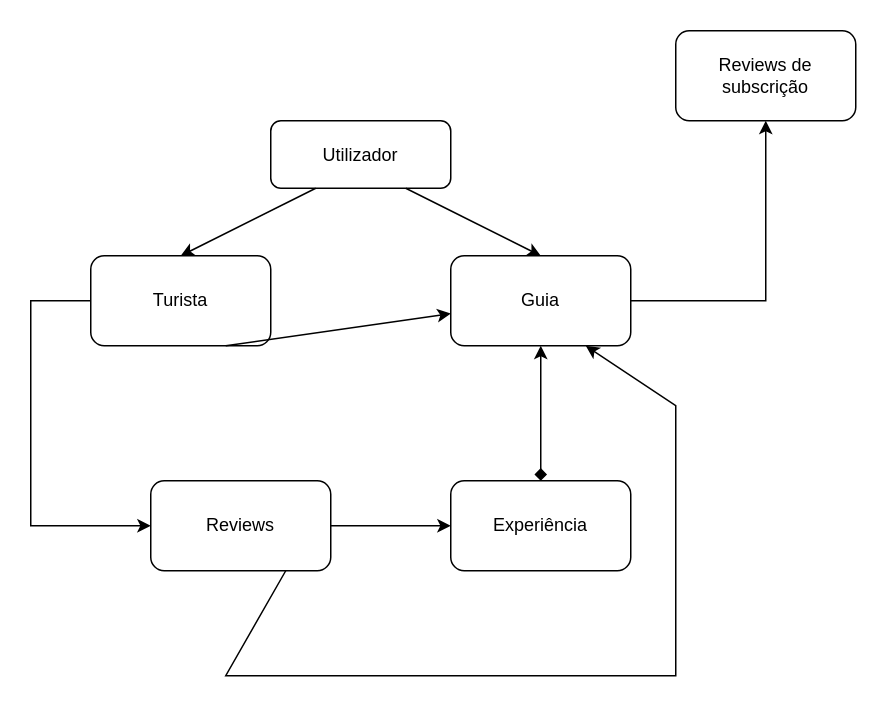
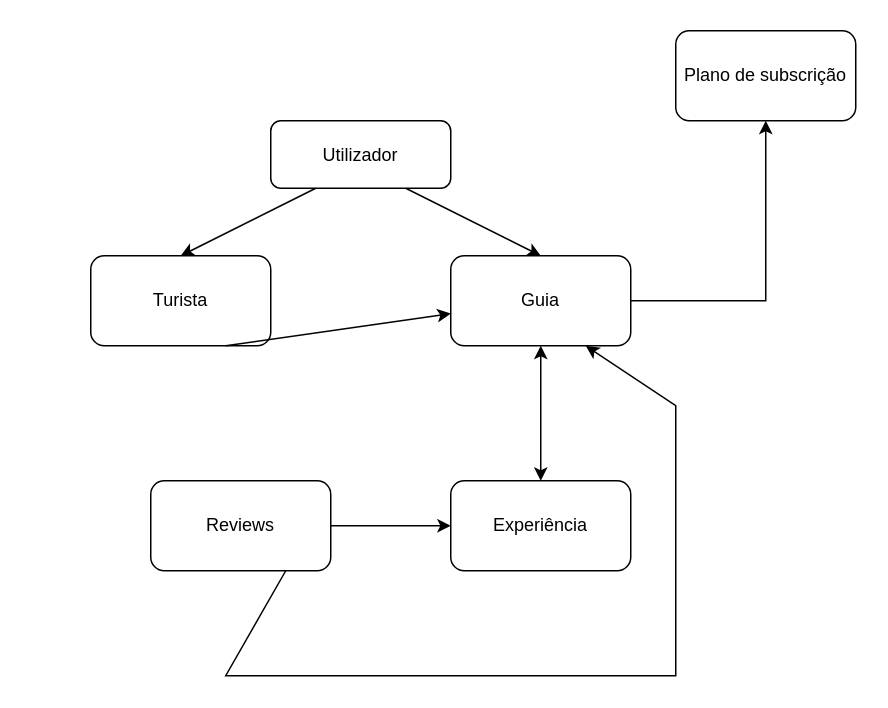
(766, 76) -> (766, 76)
(31, 438) -> none
(541, 468) -> (541, 469)
